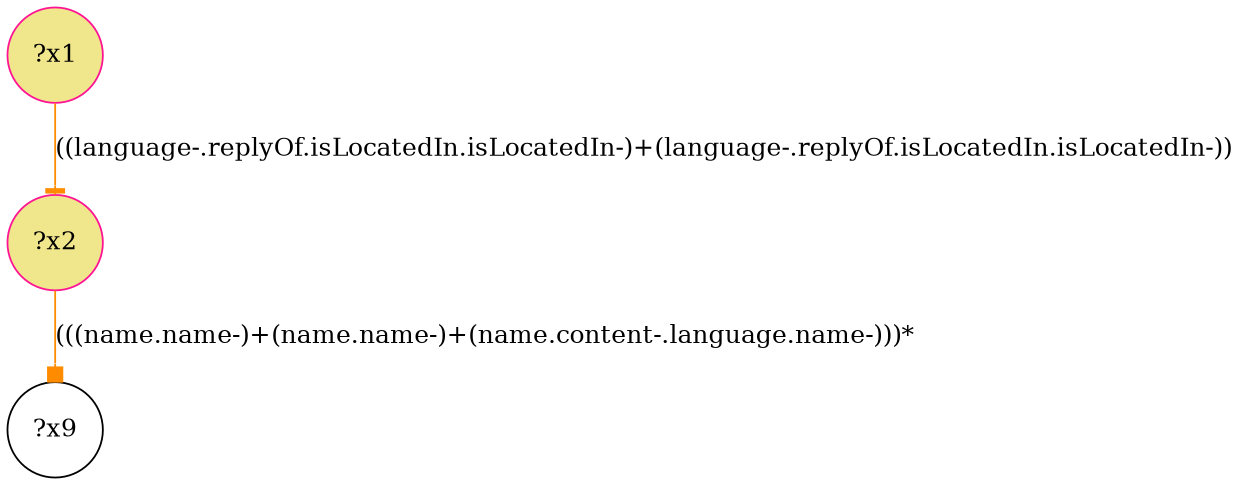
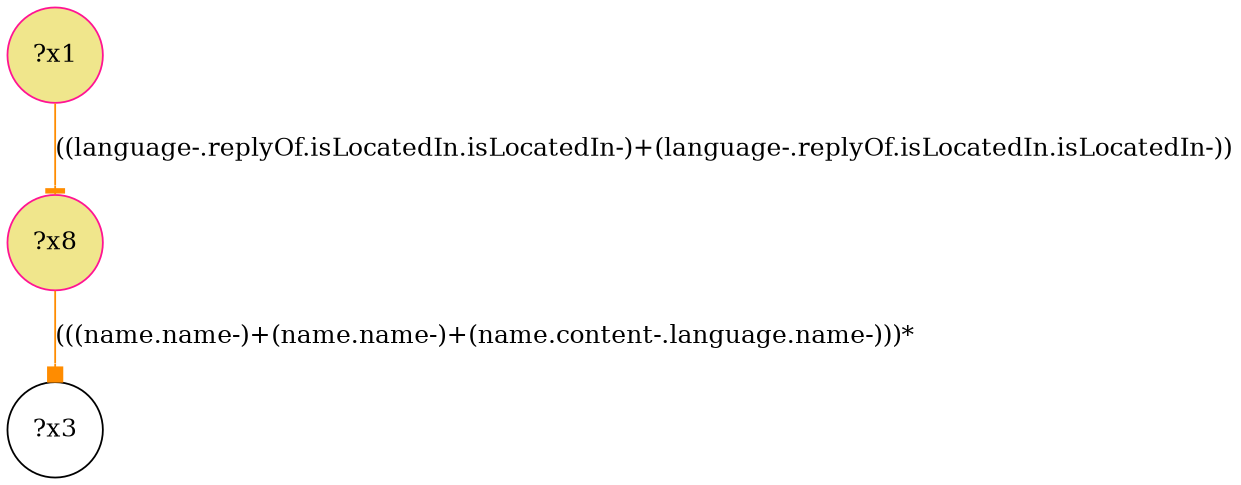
(55, 243) -> (55, 243)
(55, 430) -> (55, 430)
